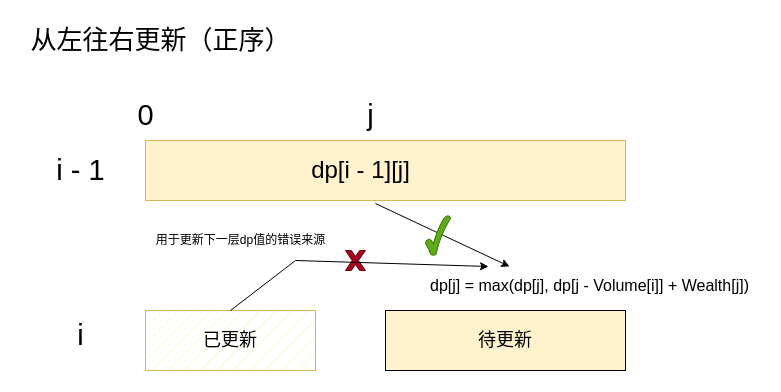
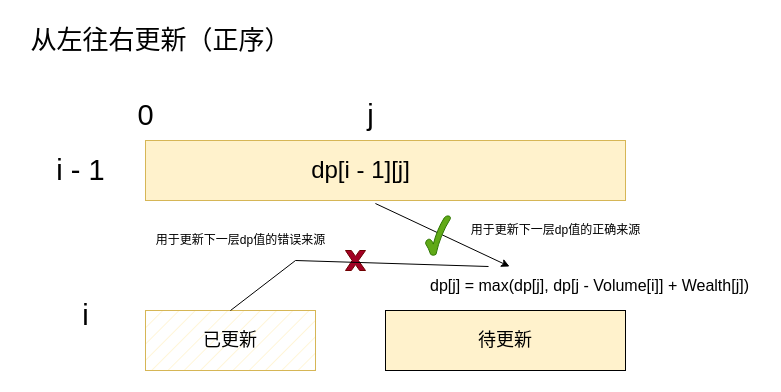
none -> (556, 231)
(480, 266) -> (483, 266)
(81, 336) -> (86, 316)
